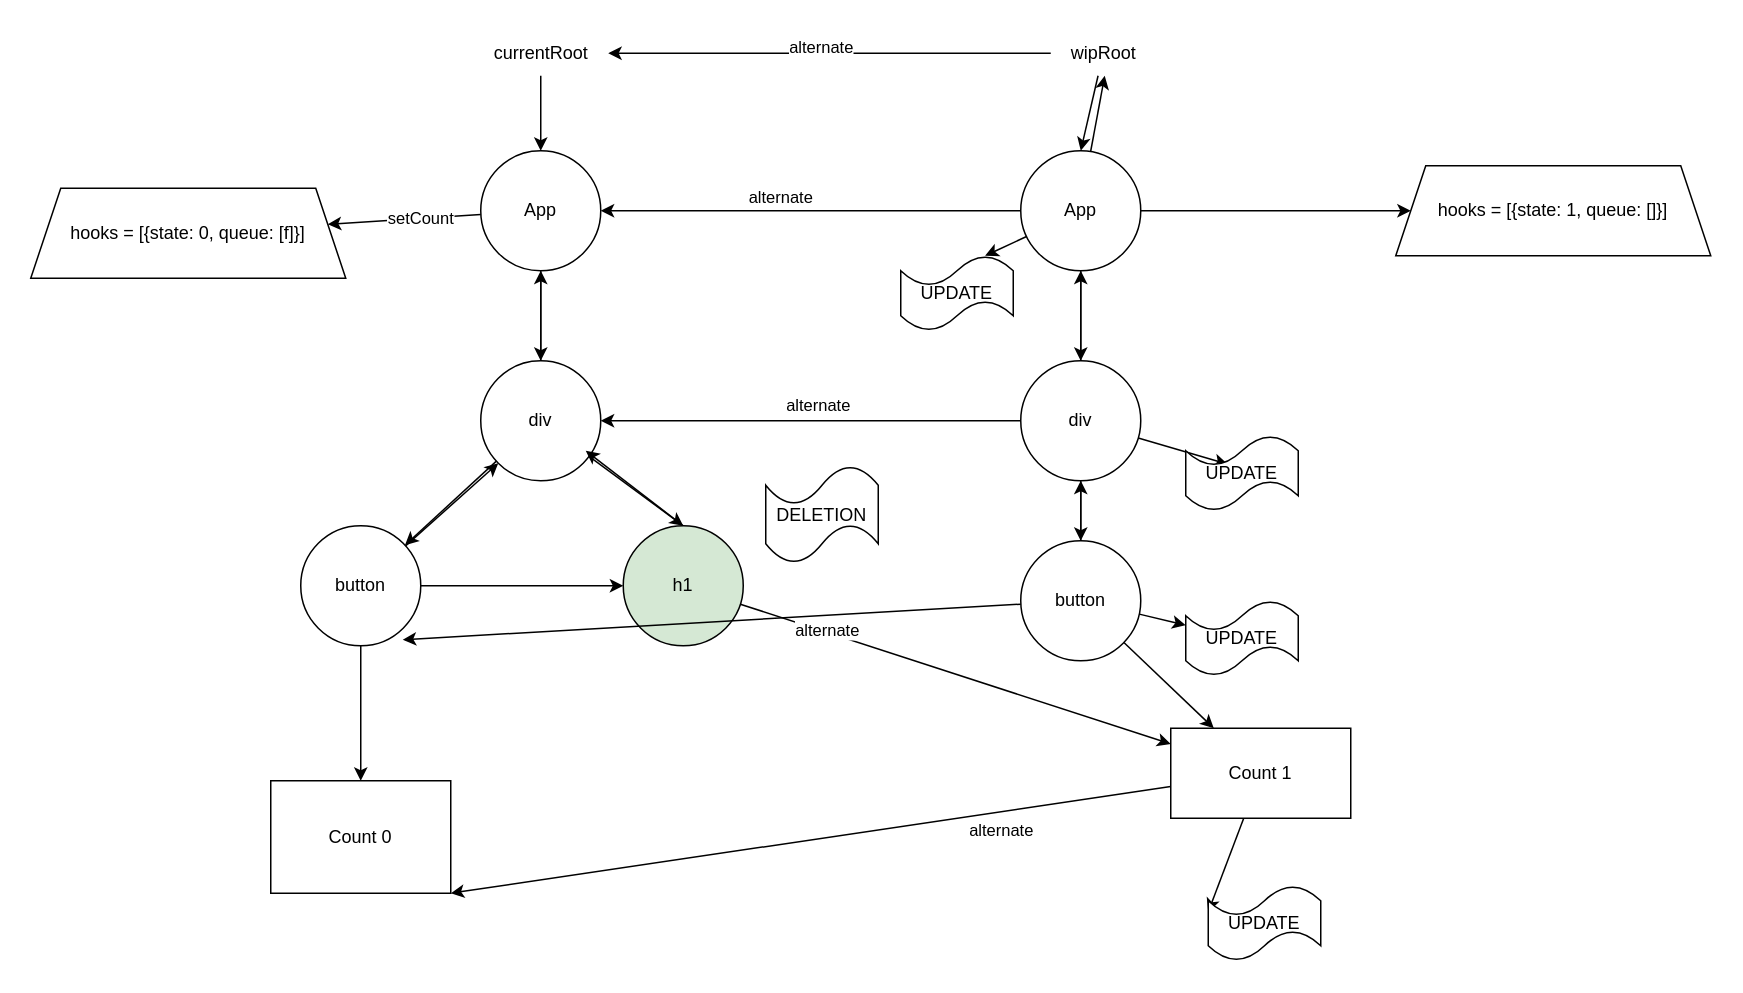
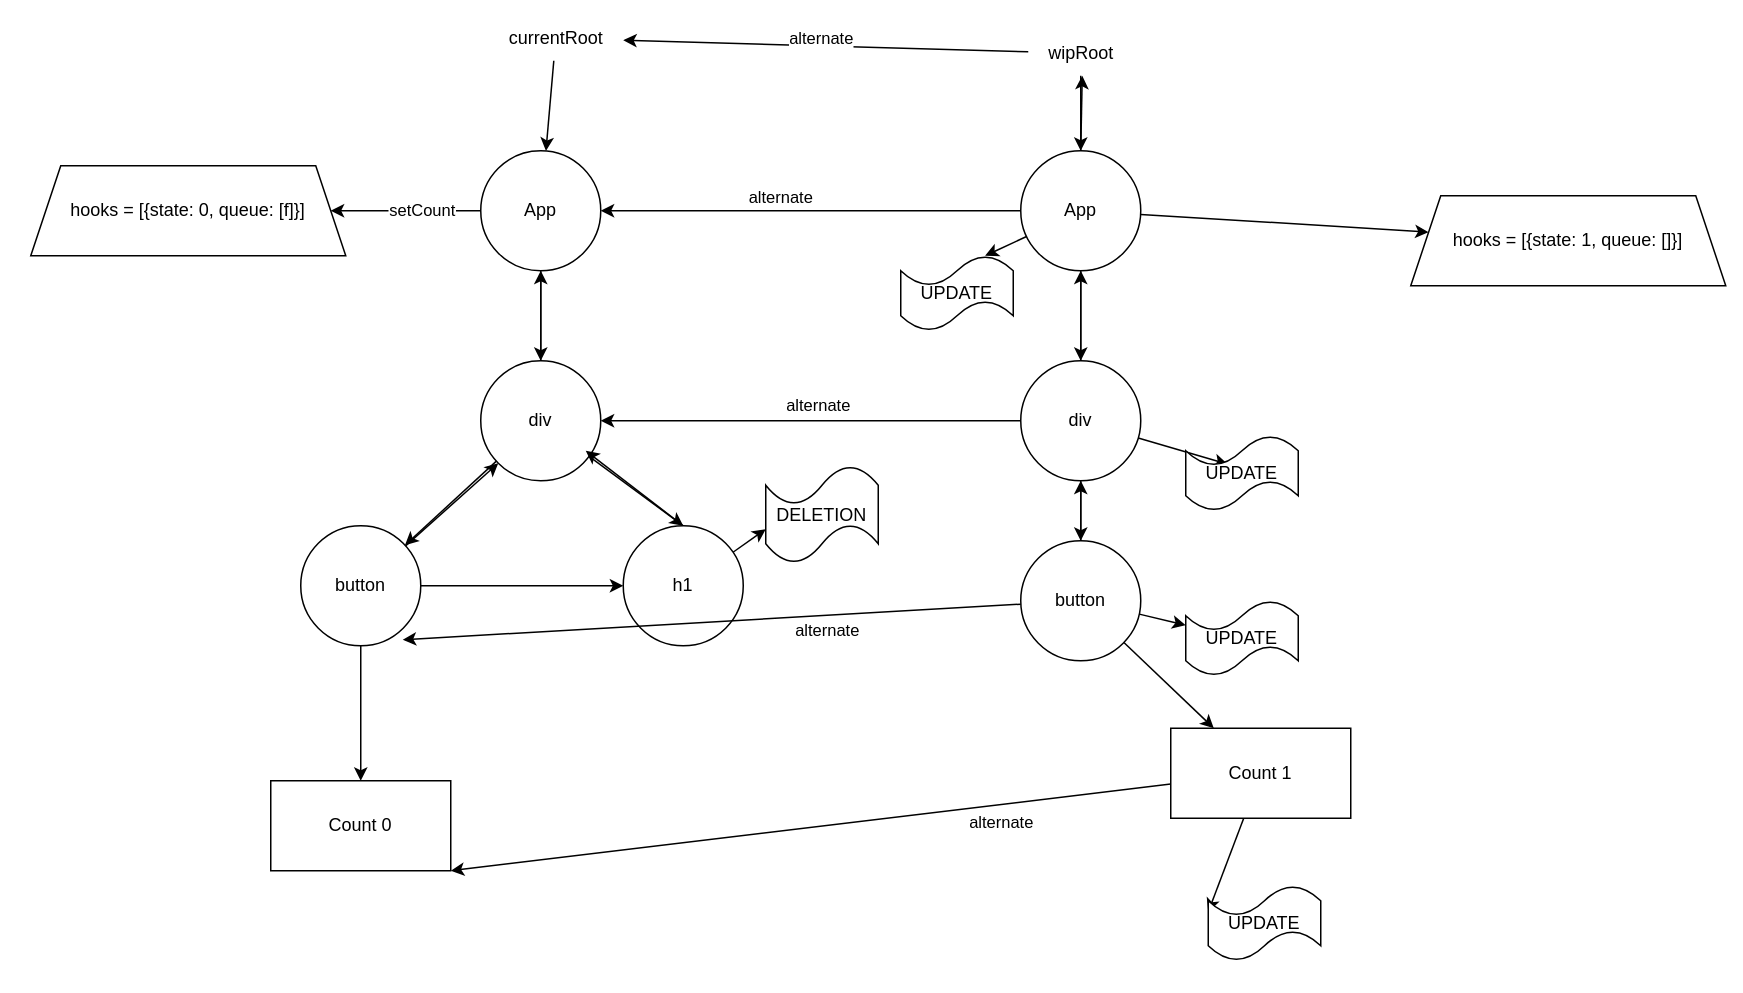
(541, 53) -> (556, 38)
(1103, 53) -> (1081, 53)
(1553, 211) -> (1568, 241)
(188, 233) -> (188, 211)
(683, 586) -> (683, 586)
(1006, 691) -> (745, 543)
(361, 837) -> (361, 826)
